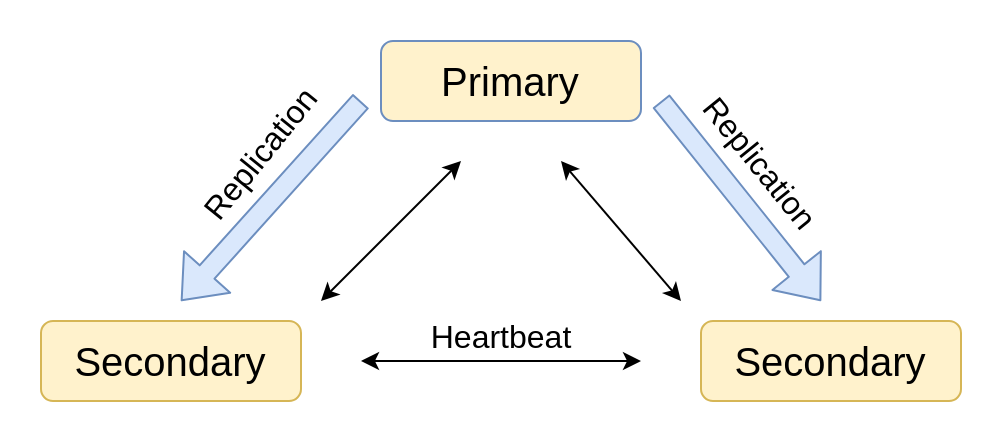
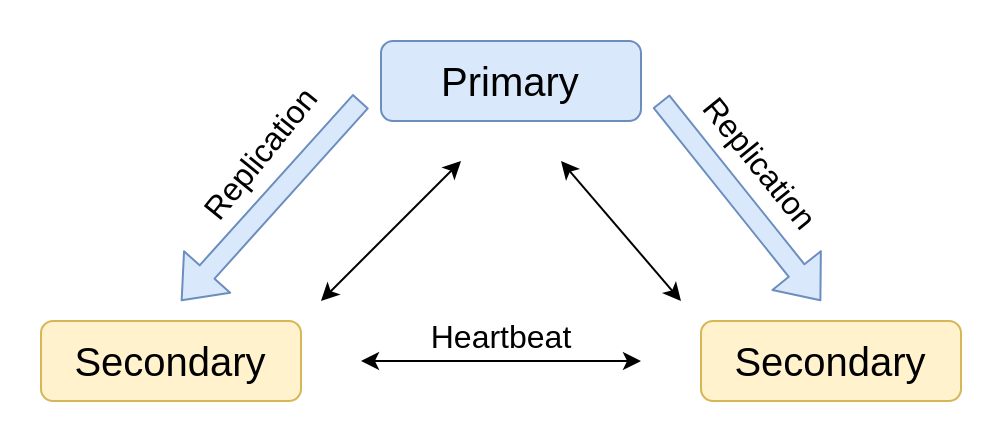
(511, 81) -> (511, 81)
